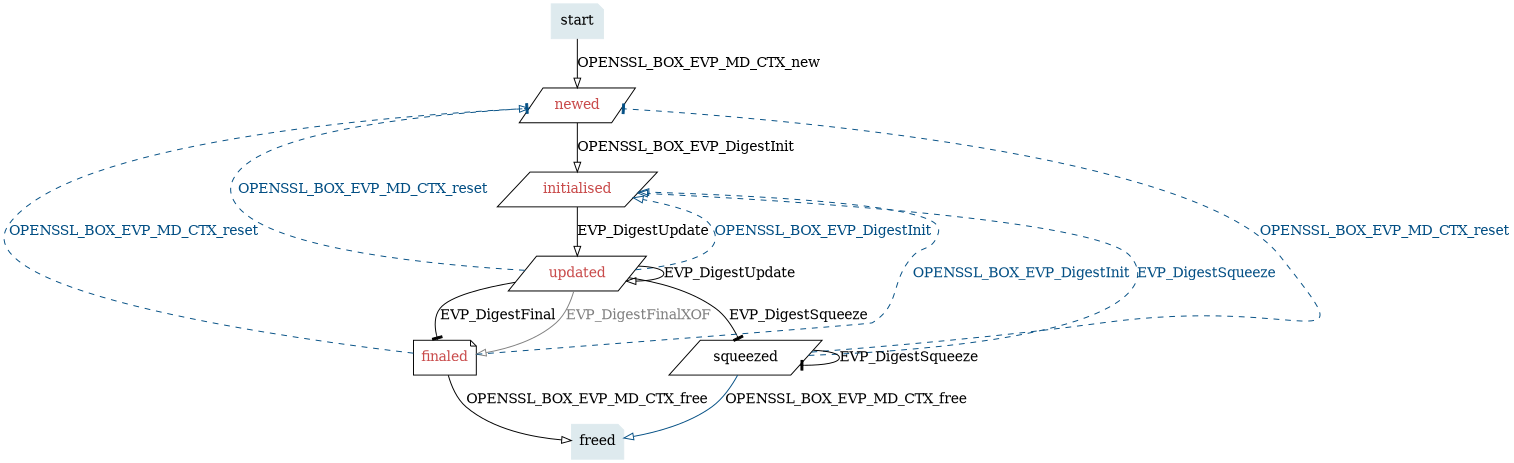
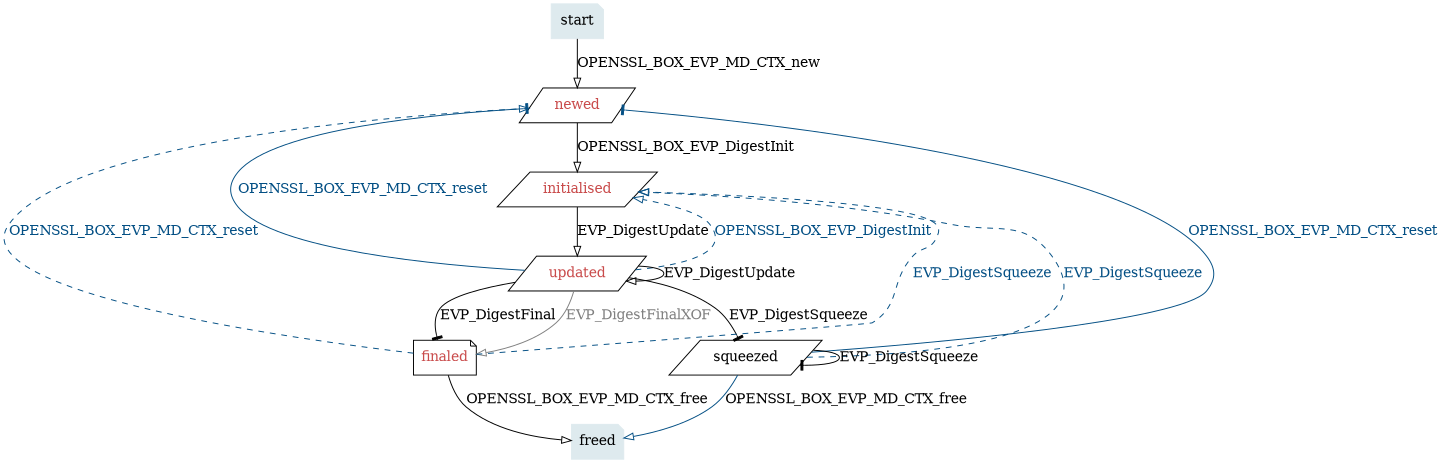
(231, 190) -> (231, 190)
(1243, 227) -> (1138, 210)
(1021, 274) -> (982, 274)
